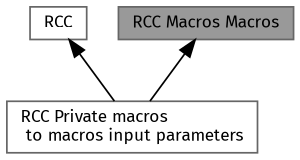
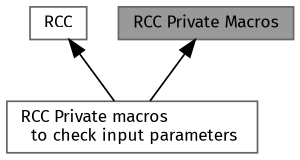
(206, 23) -> (206, 23)
(132, 127) -> (132, 127)
